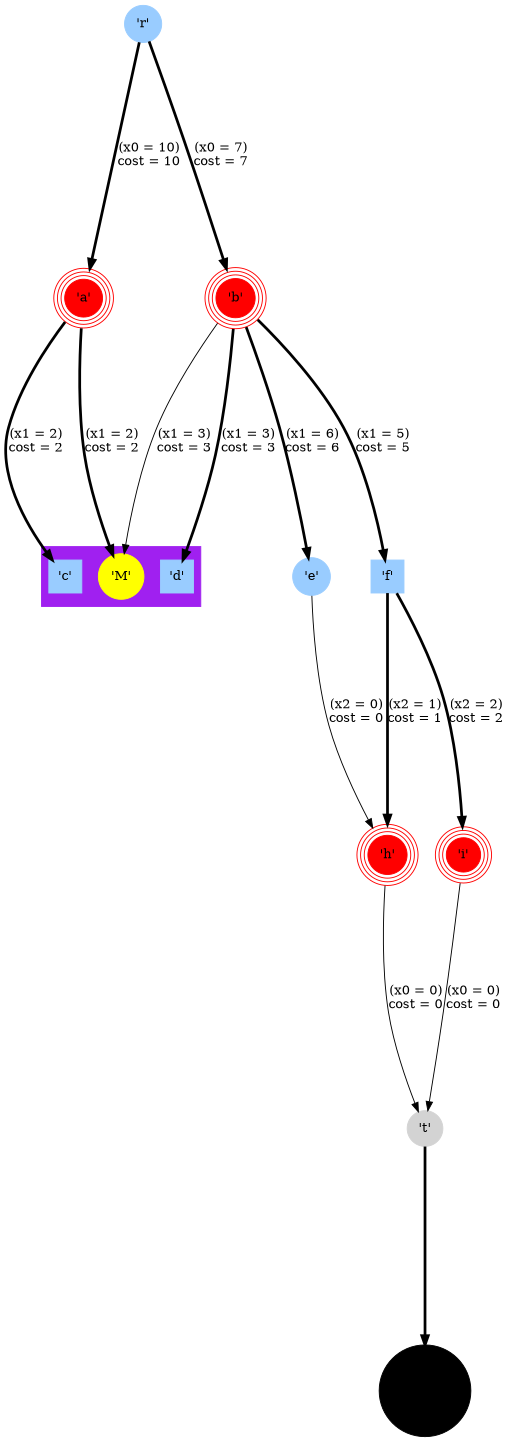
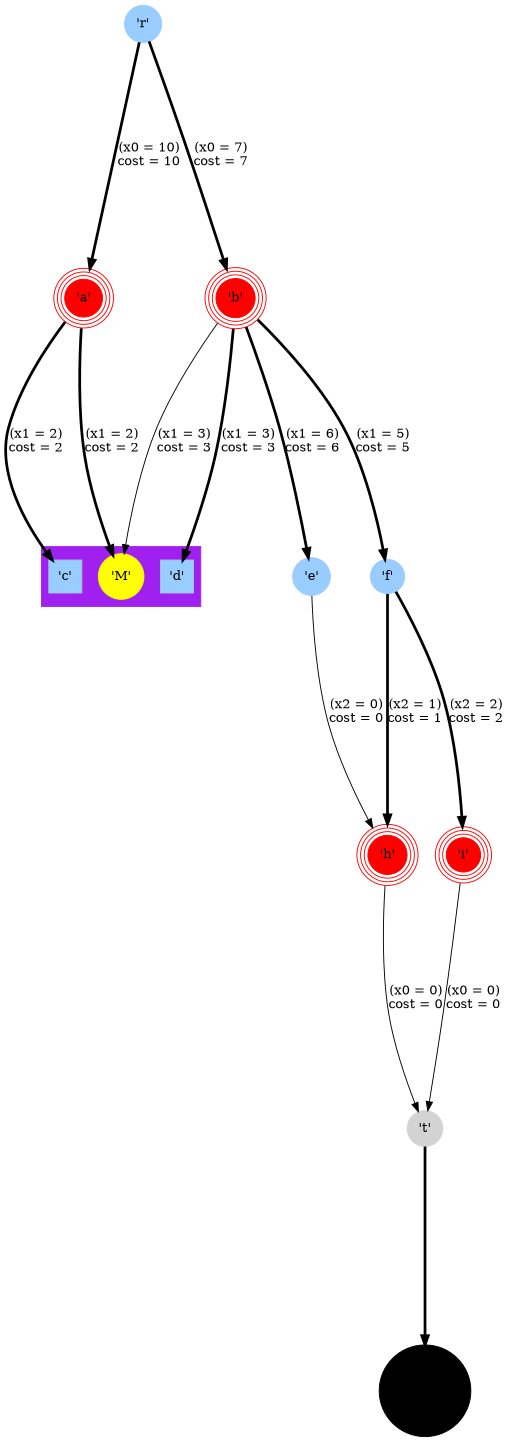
(388, 577) -> (388, 577)
